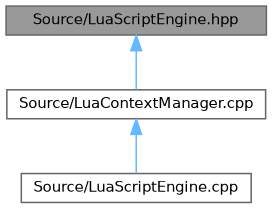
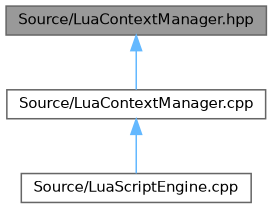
(136, 21) -> (136, 21)
